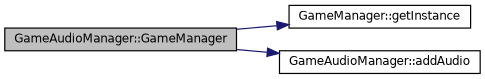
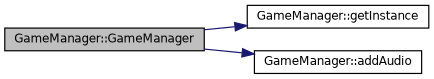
(121, 39) -> (105, 39)
(380, 62) -> (338, 62)
